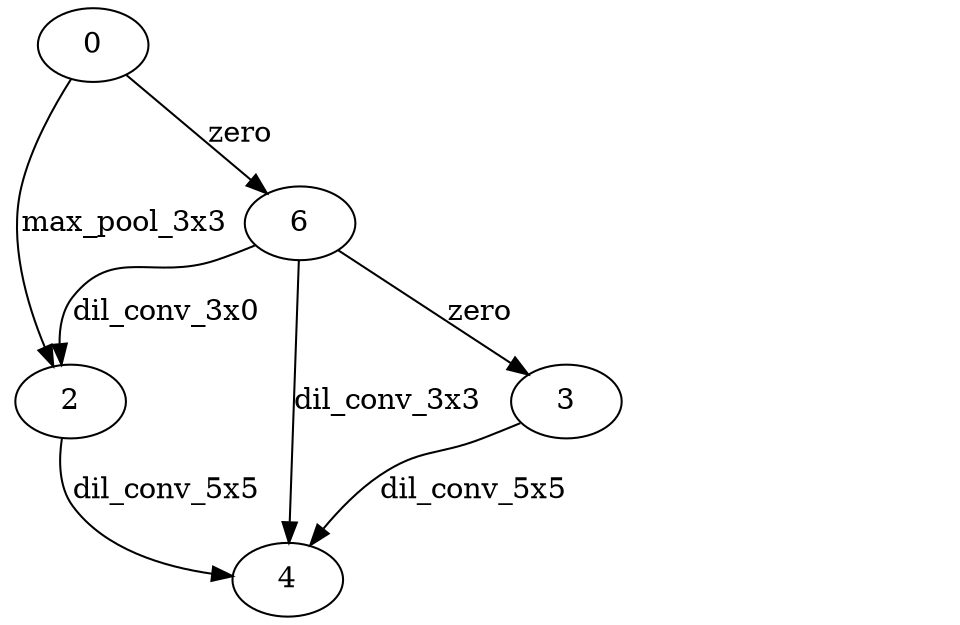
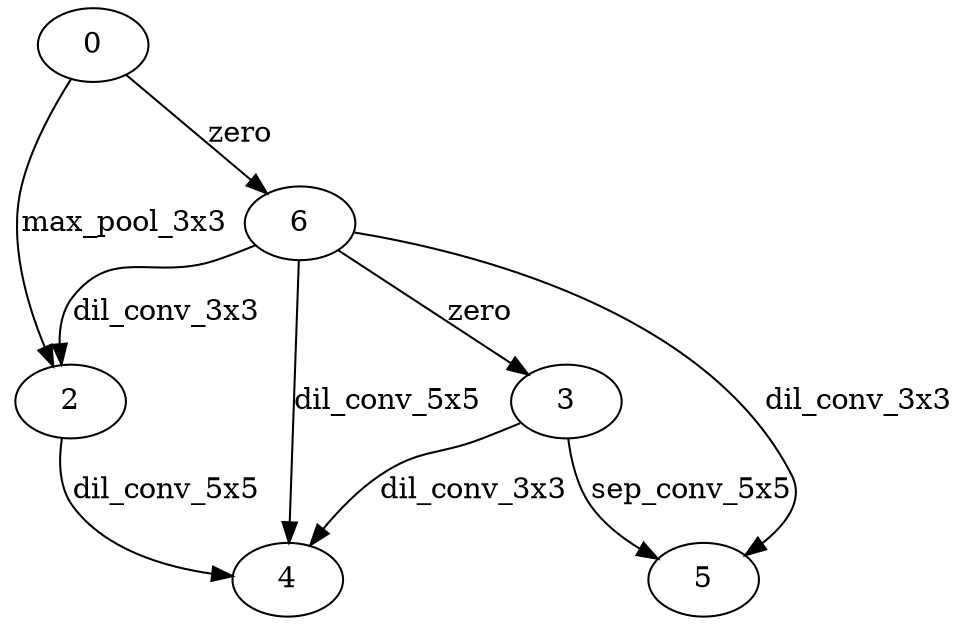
(166, 312) -> (166, 312)
(387, 402) -> (387, 402)
(473, 491) -> (473, 491)
none -> (704, 580)
